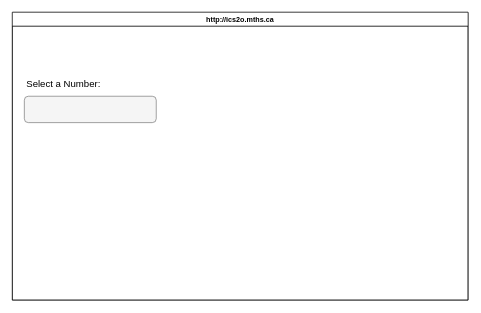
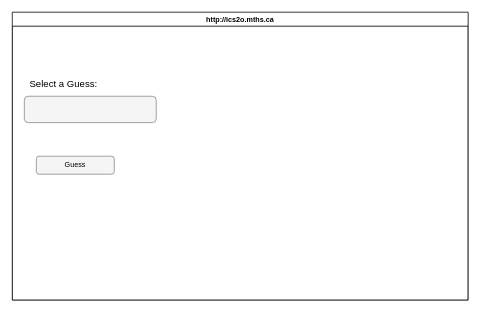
(64, 84) -> (64, 84)
none -> (75, 165)
